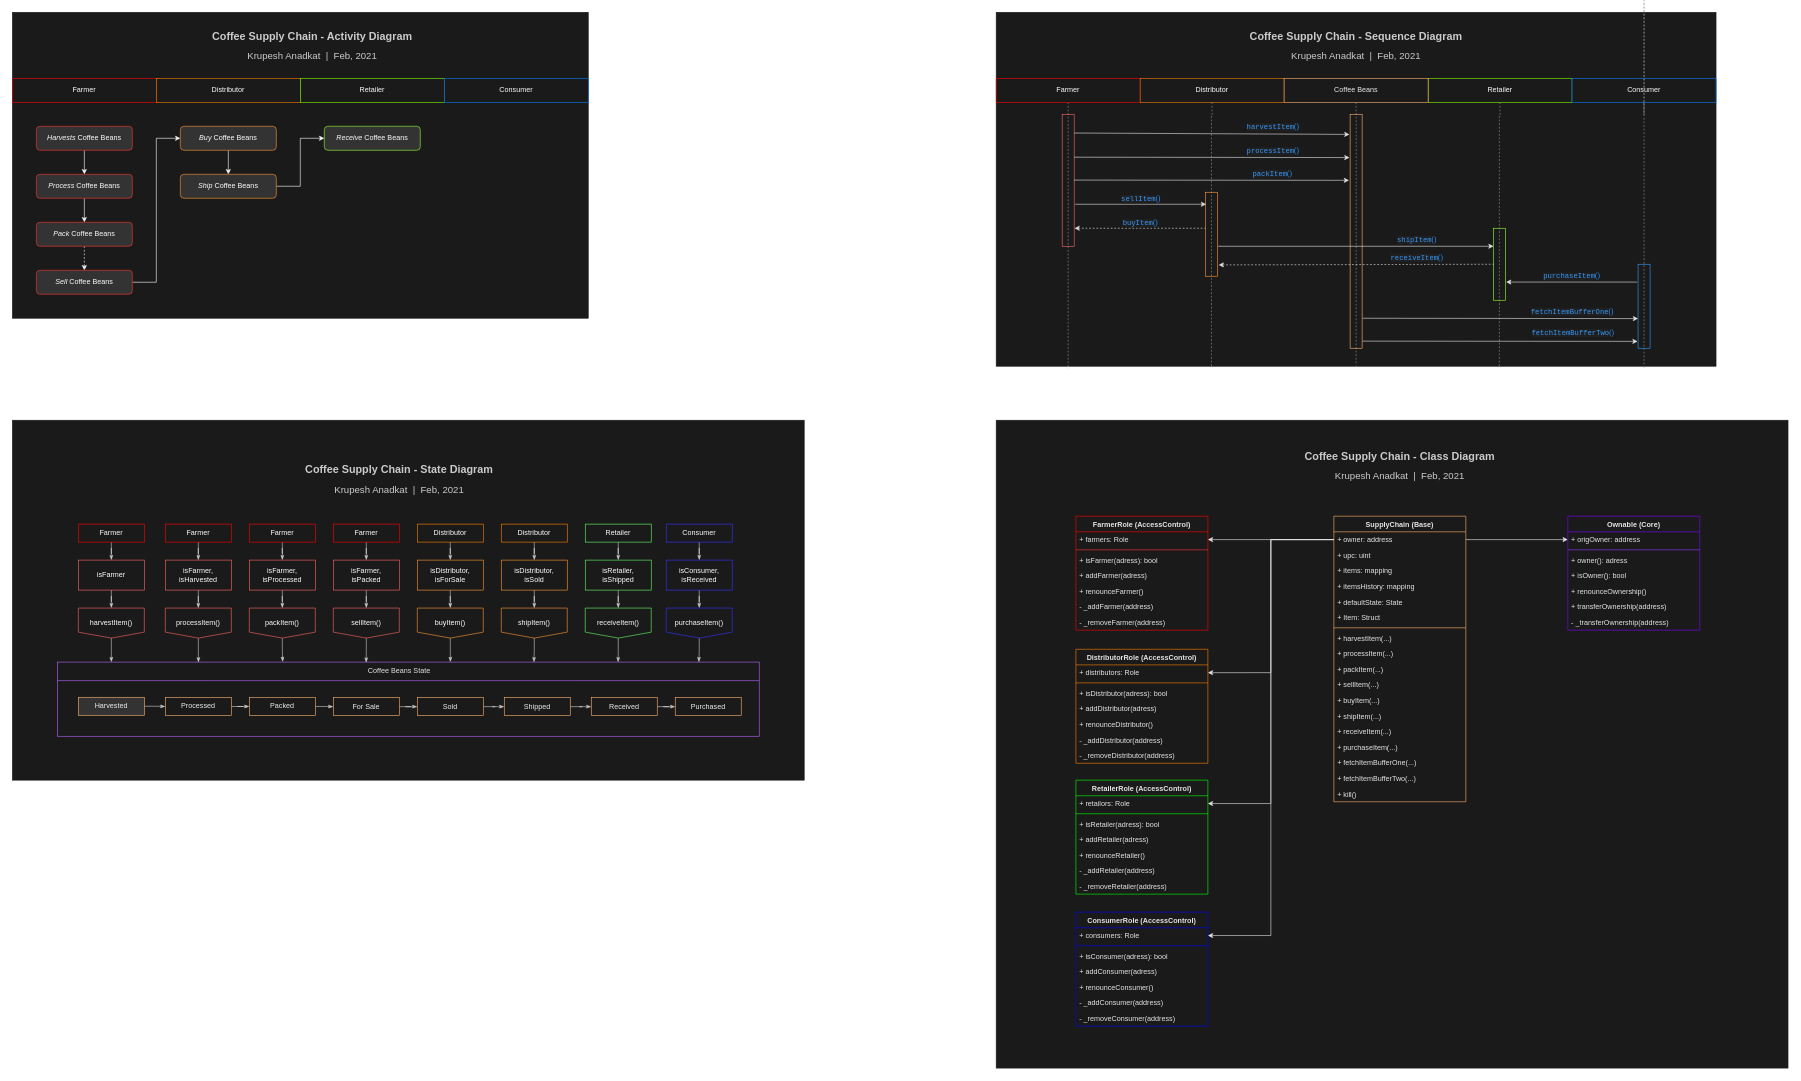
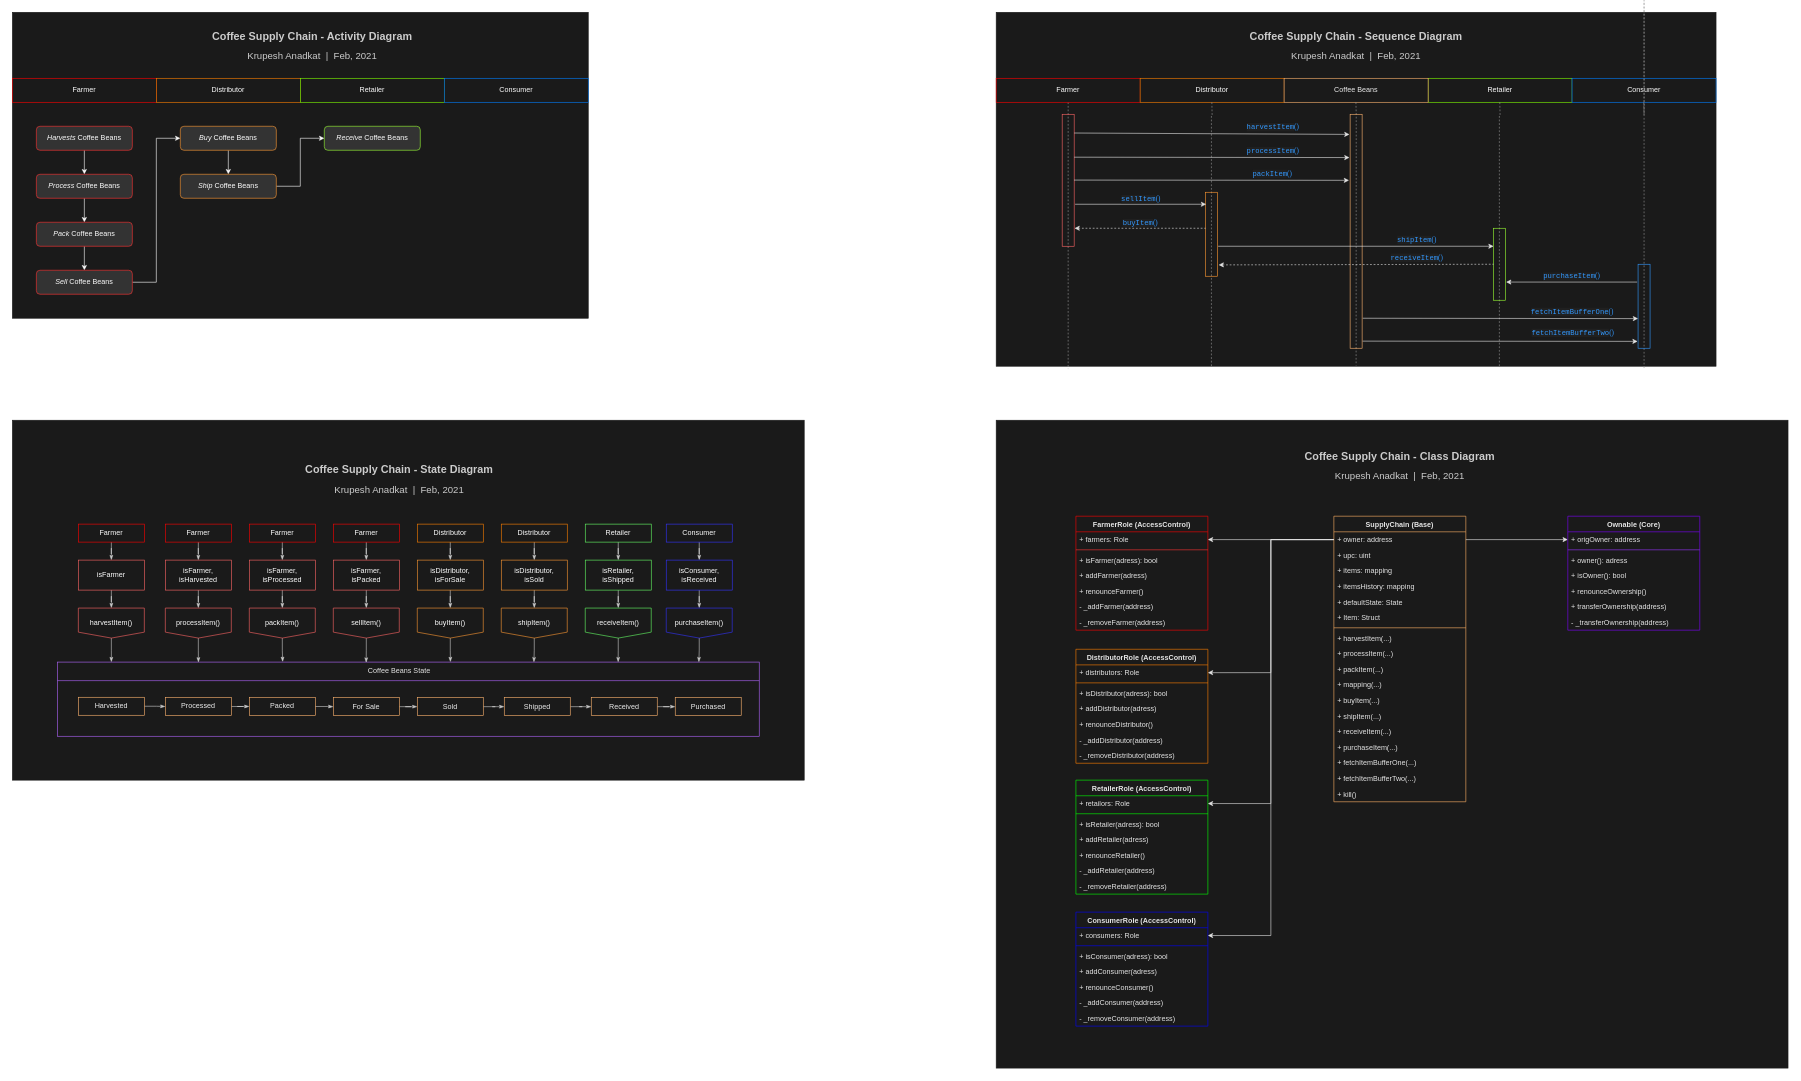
(84, 255) -> (84, 255)
(1362, 685) -> (1361, 685)
(111, 706) -> (111, 706)
